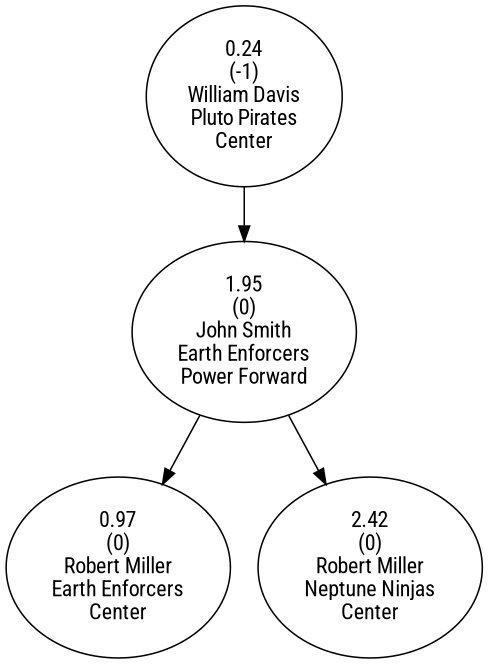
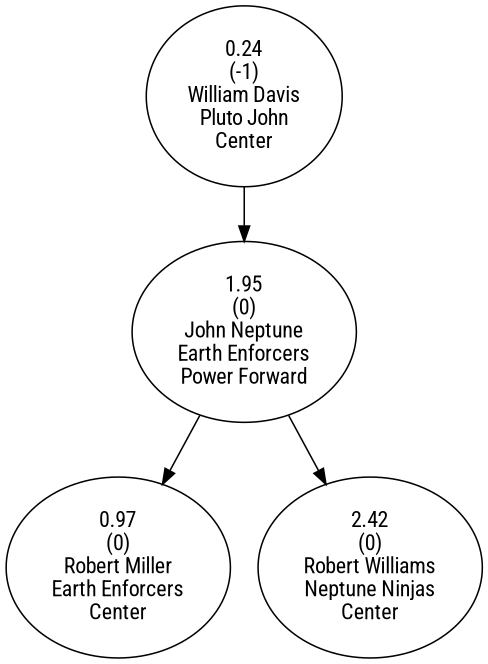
(244, 96) -> (244, 96)
(244, 332) -> (244, 332)
(370, 568) -> (370, 568)
